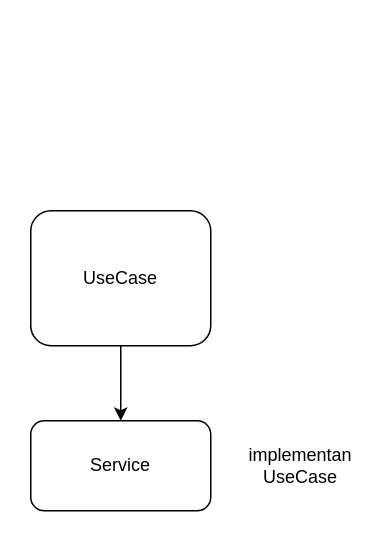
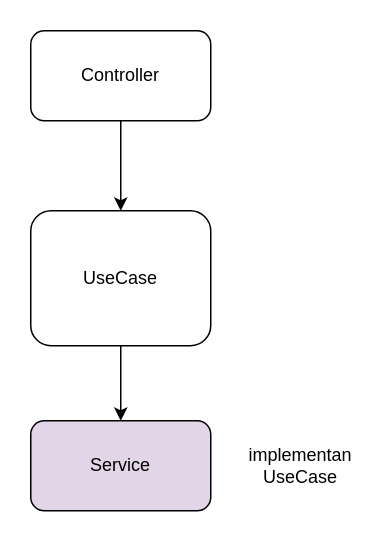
none -> (121, 76)
none -> (121, 161)
(121, 466) -> (121, 466)
